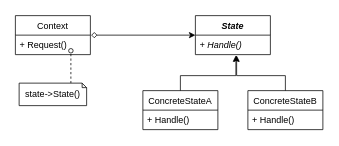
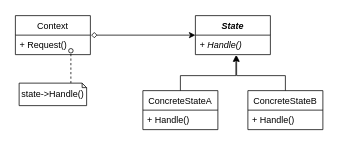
(53, 94) -> (53, 94)
